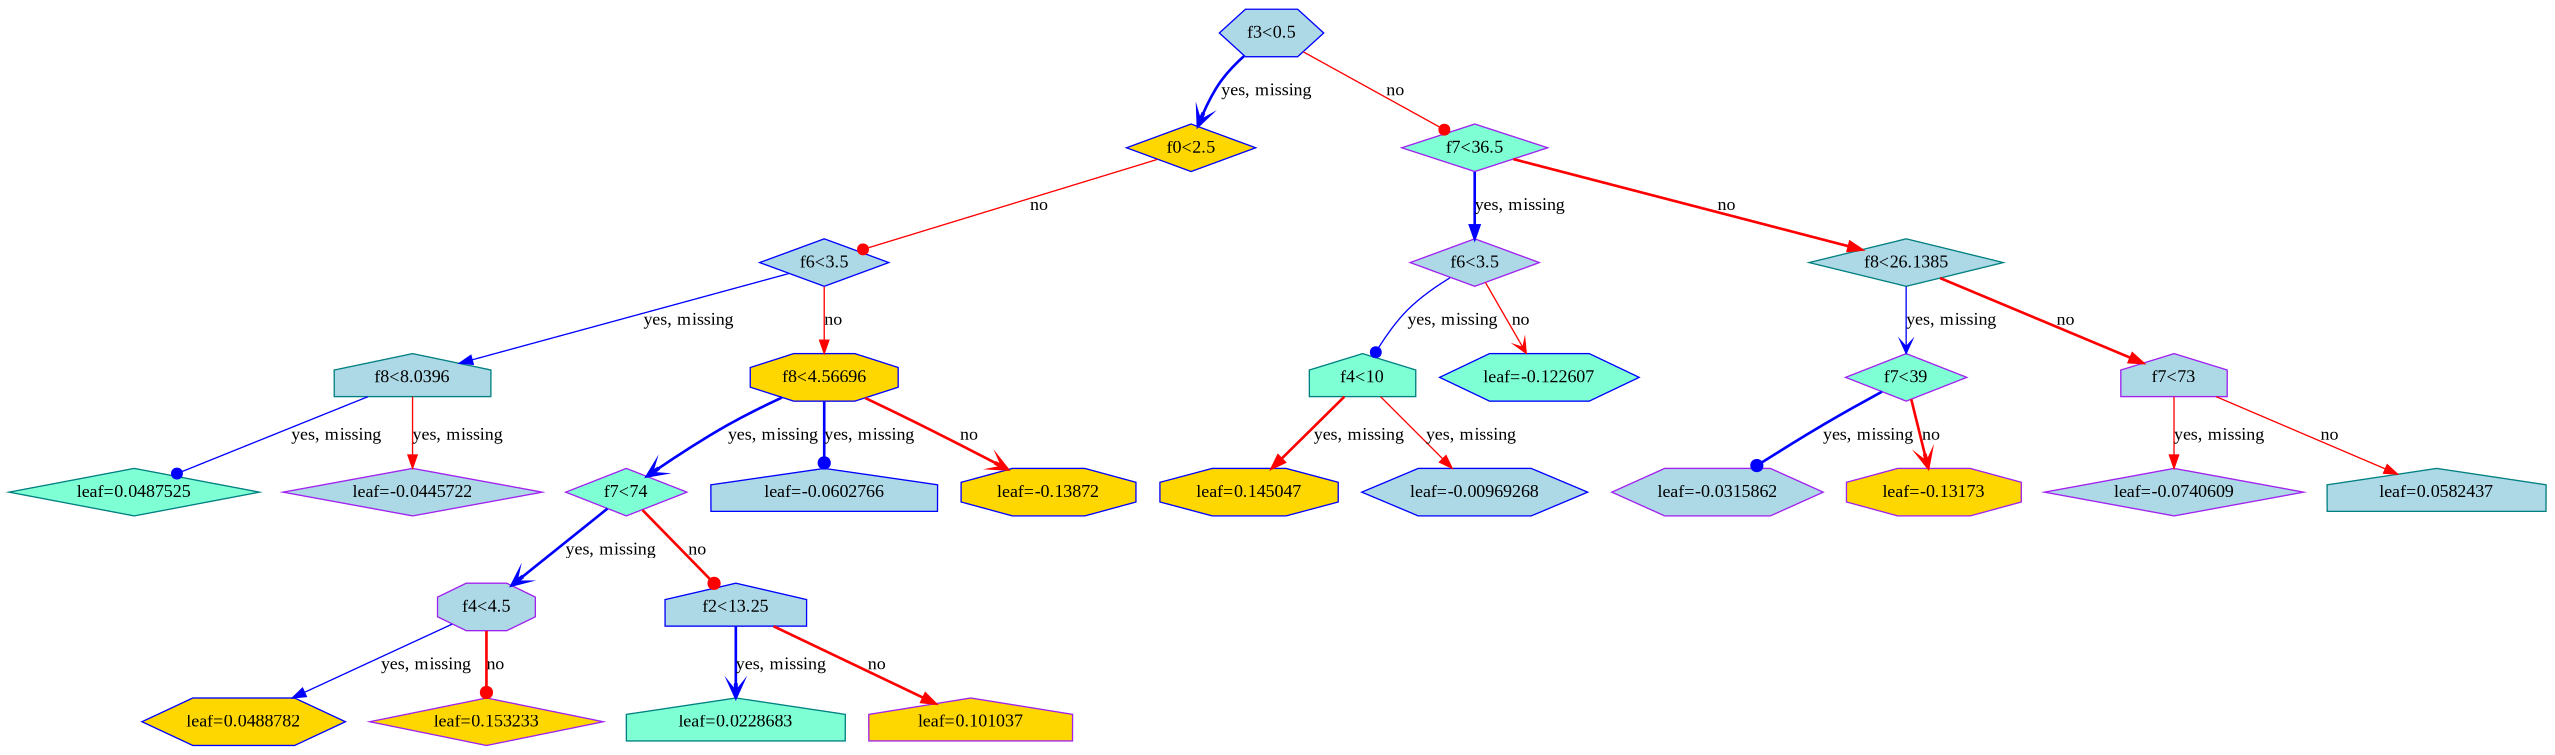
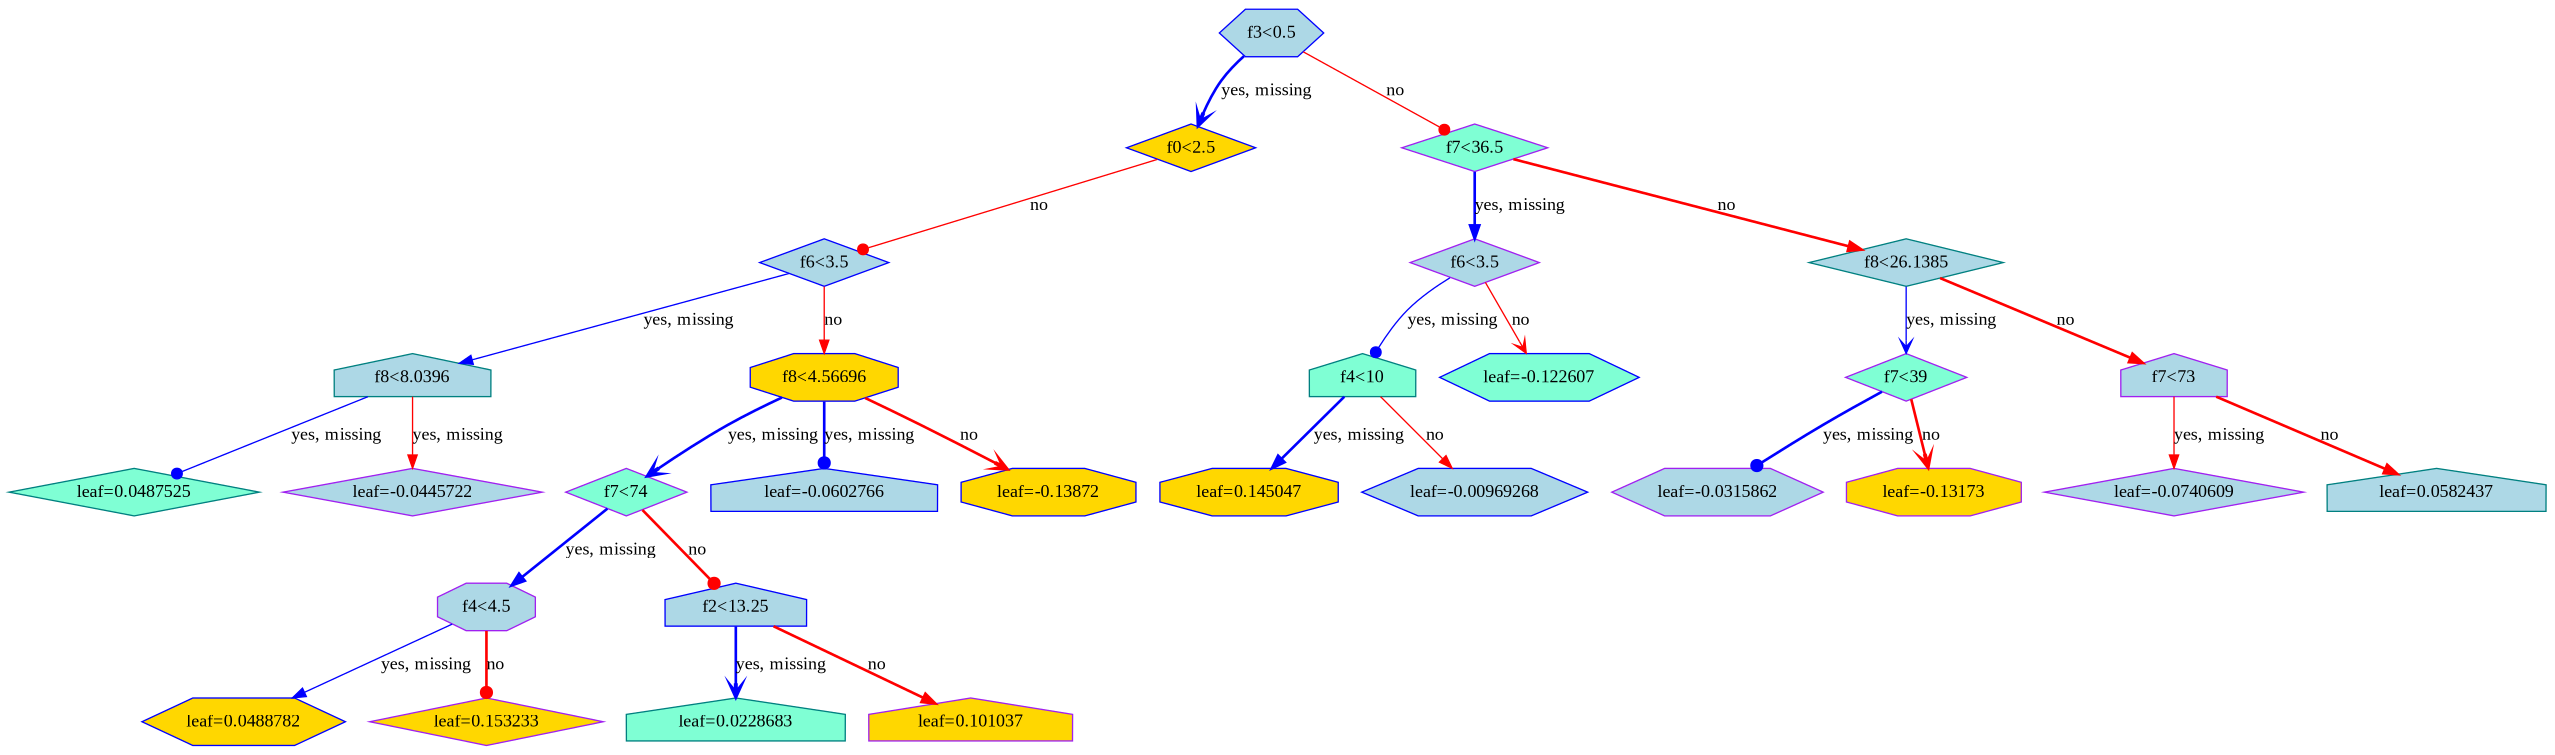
(1313, 428) -> (1313, 428)
(2301, 433) -> (2301, 433)
(1471, 435) -> (1435, 435)
(565, 543) -> (565, 543)
